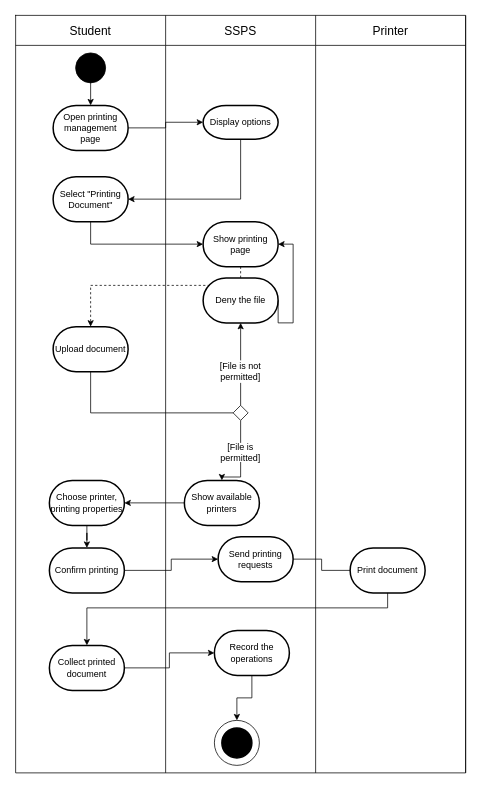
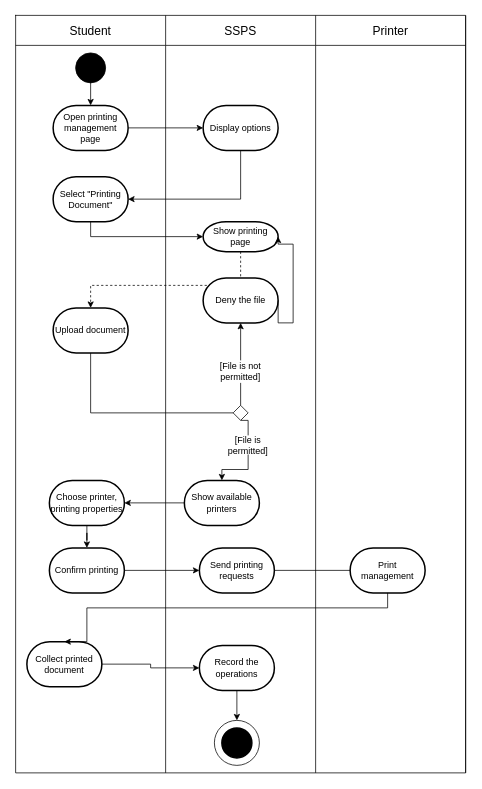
(240, 122) -> (240, 128)
(240, 244) -> (240, 237)
(90, 349) -> (90, 330)
(240, 452) -> (248, 445)
(255, 559) -> (237, 570)
(387, 570) -> (387, 570)
(252, 653) -> (237, 668)
(87, 668) -> (64, 664)
